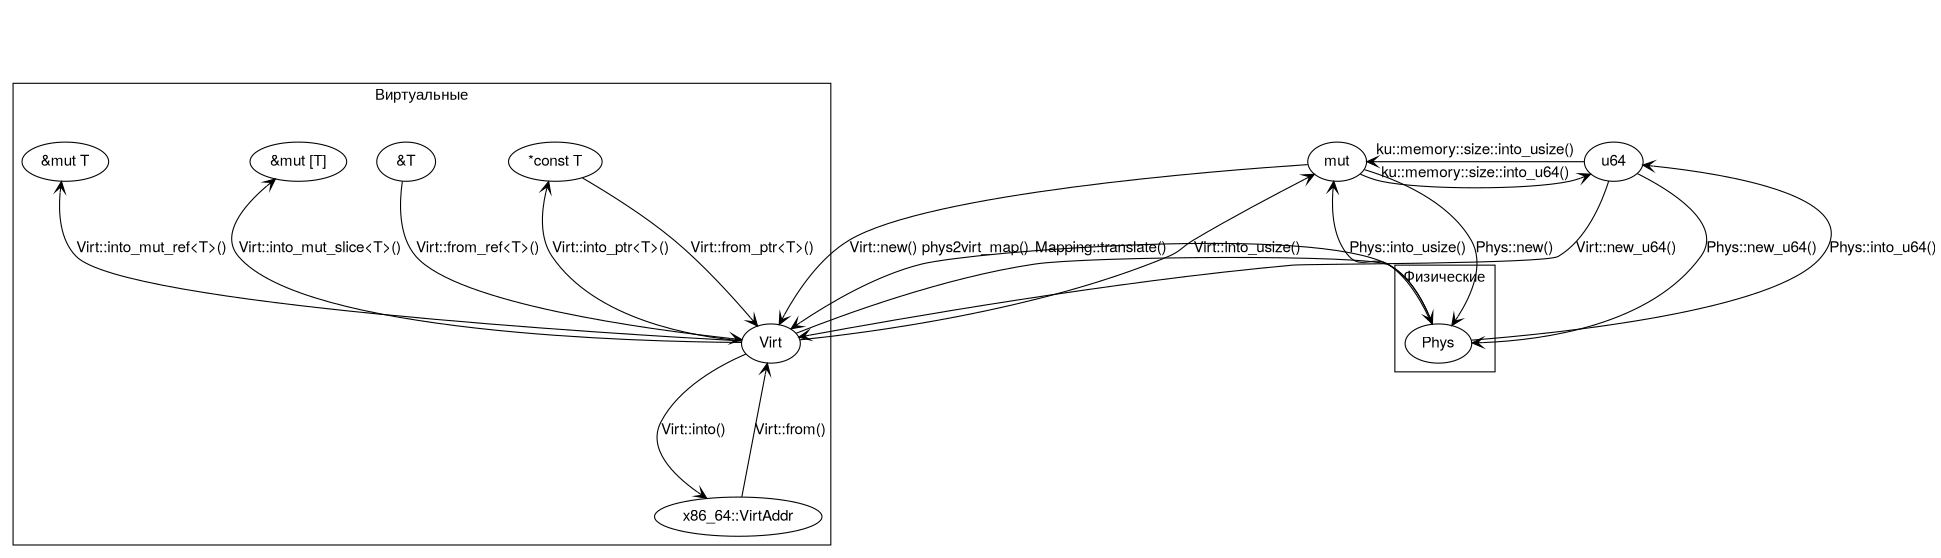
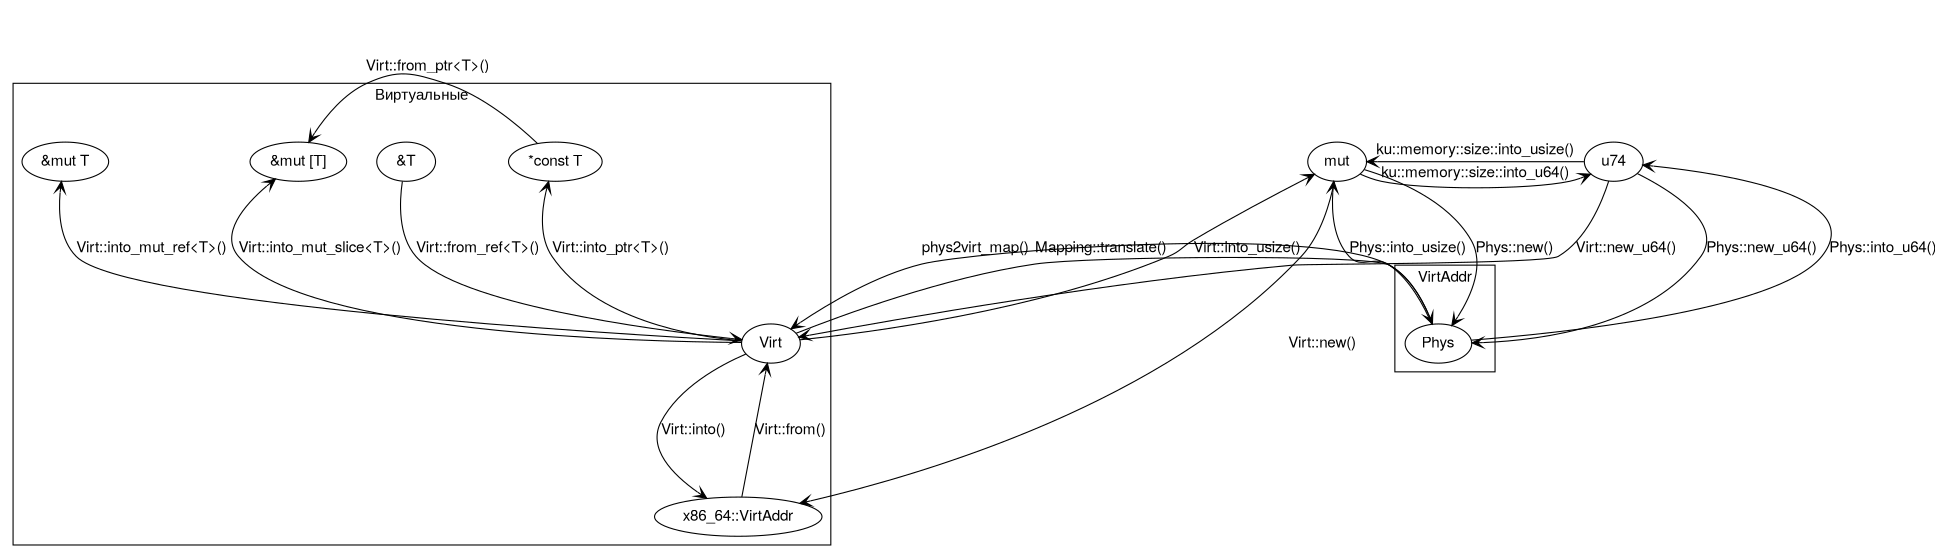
(1614, 162) -> (1614, 162)
(1026, 194) -> (1110, 394)
(673, 240) -> (418, 76)
(1445, 278) -> (1445, 278)
